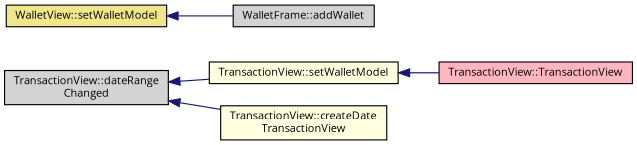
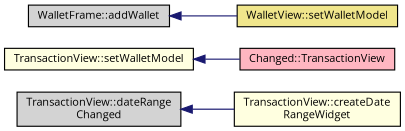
(206, 16) -> (209, 16)
(536, 73) -> (317, 59)
(195, 80) -> none
(304, 123) -> (317, 109)
